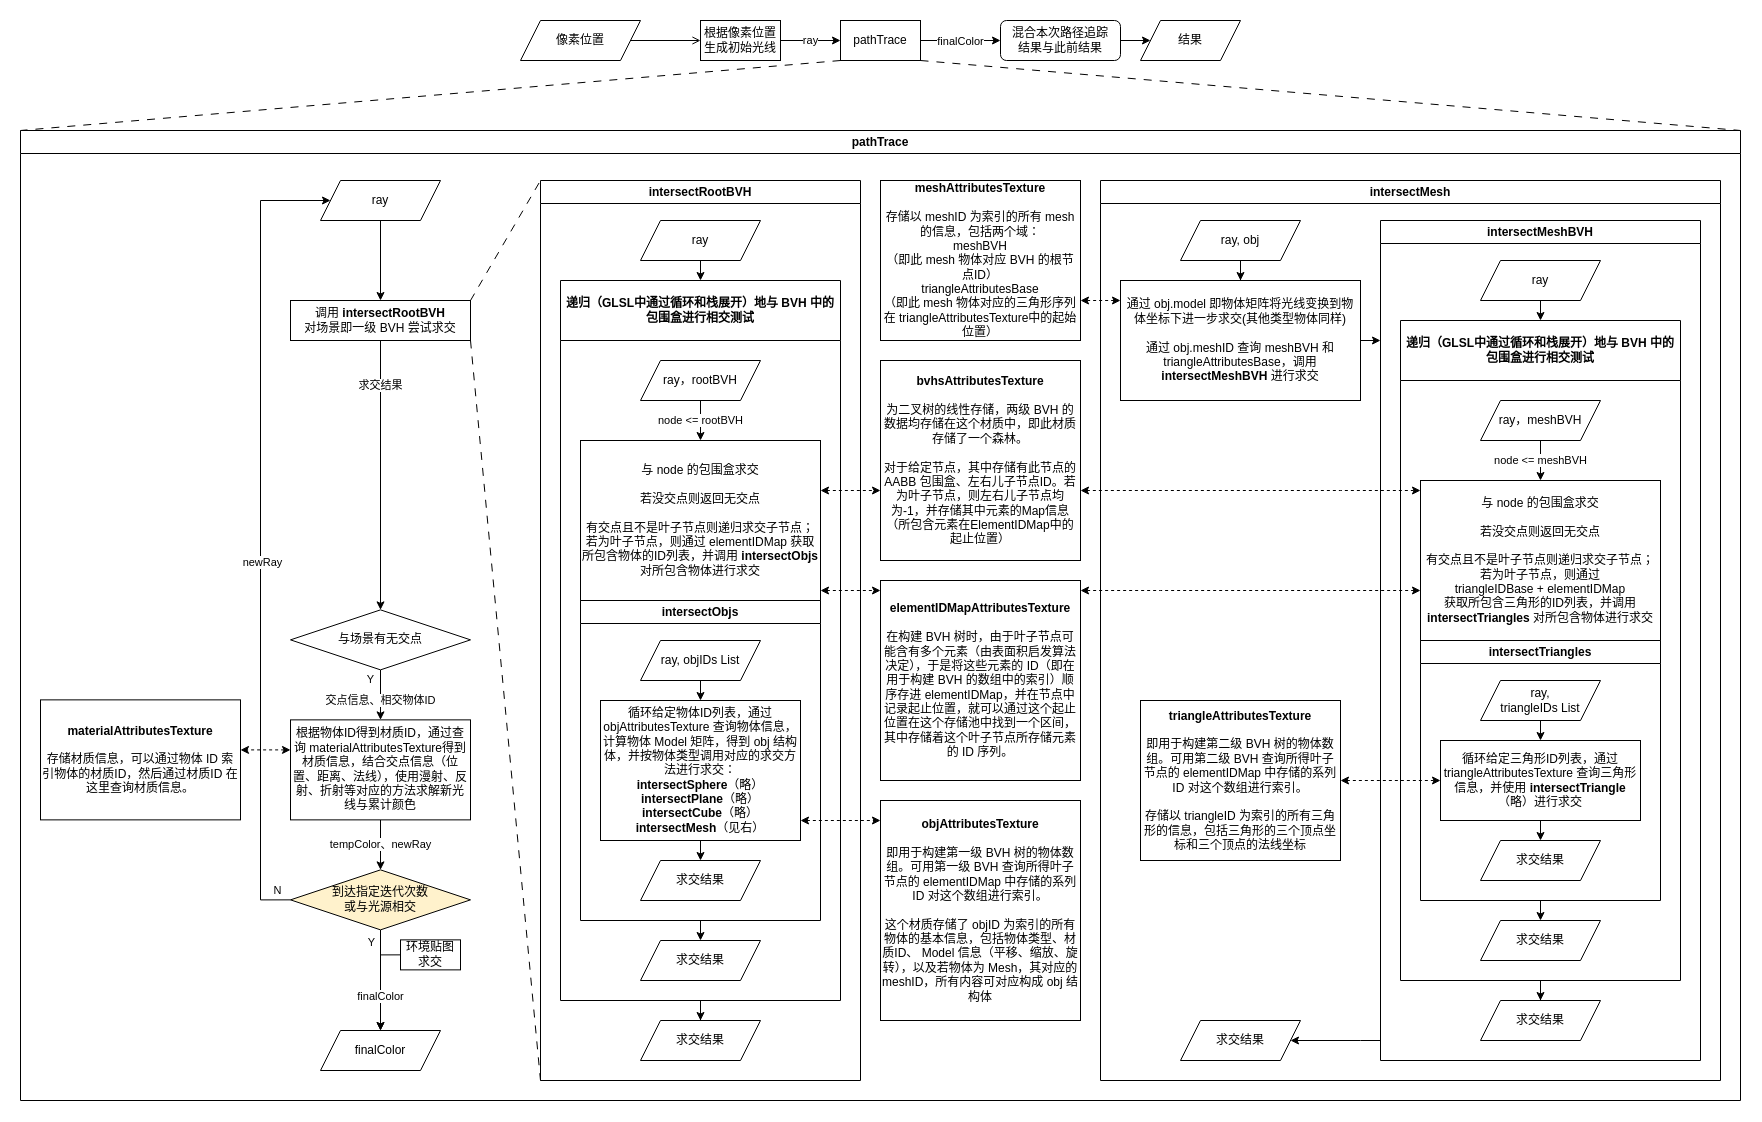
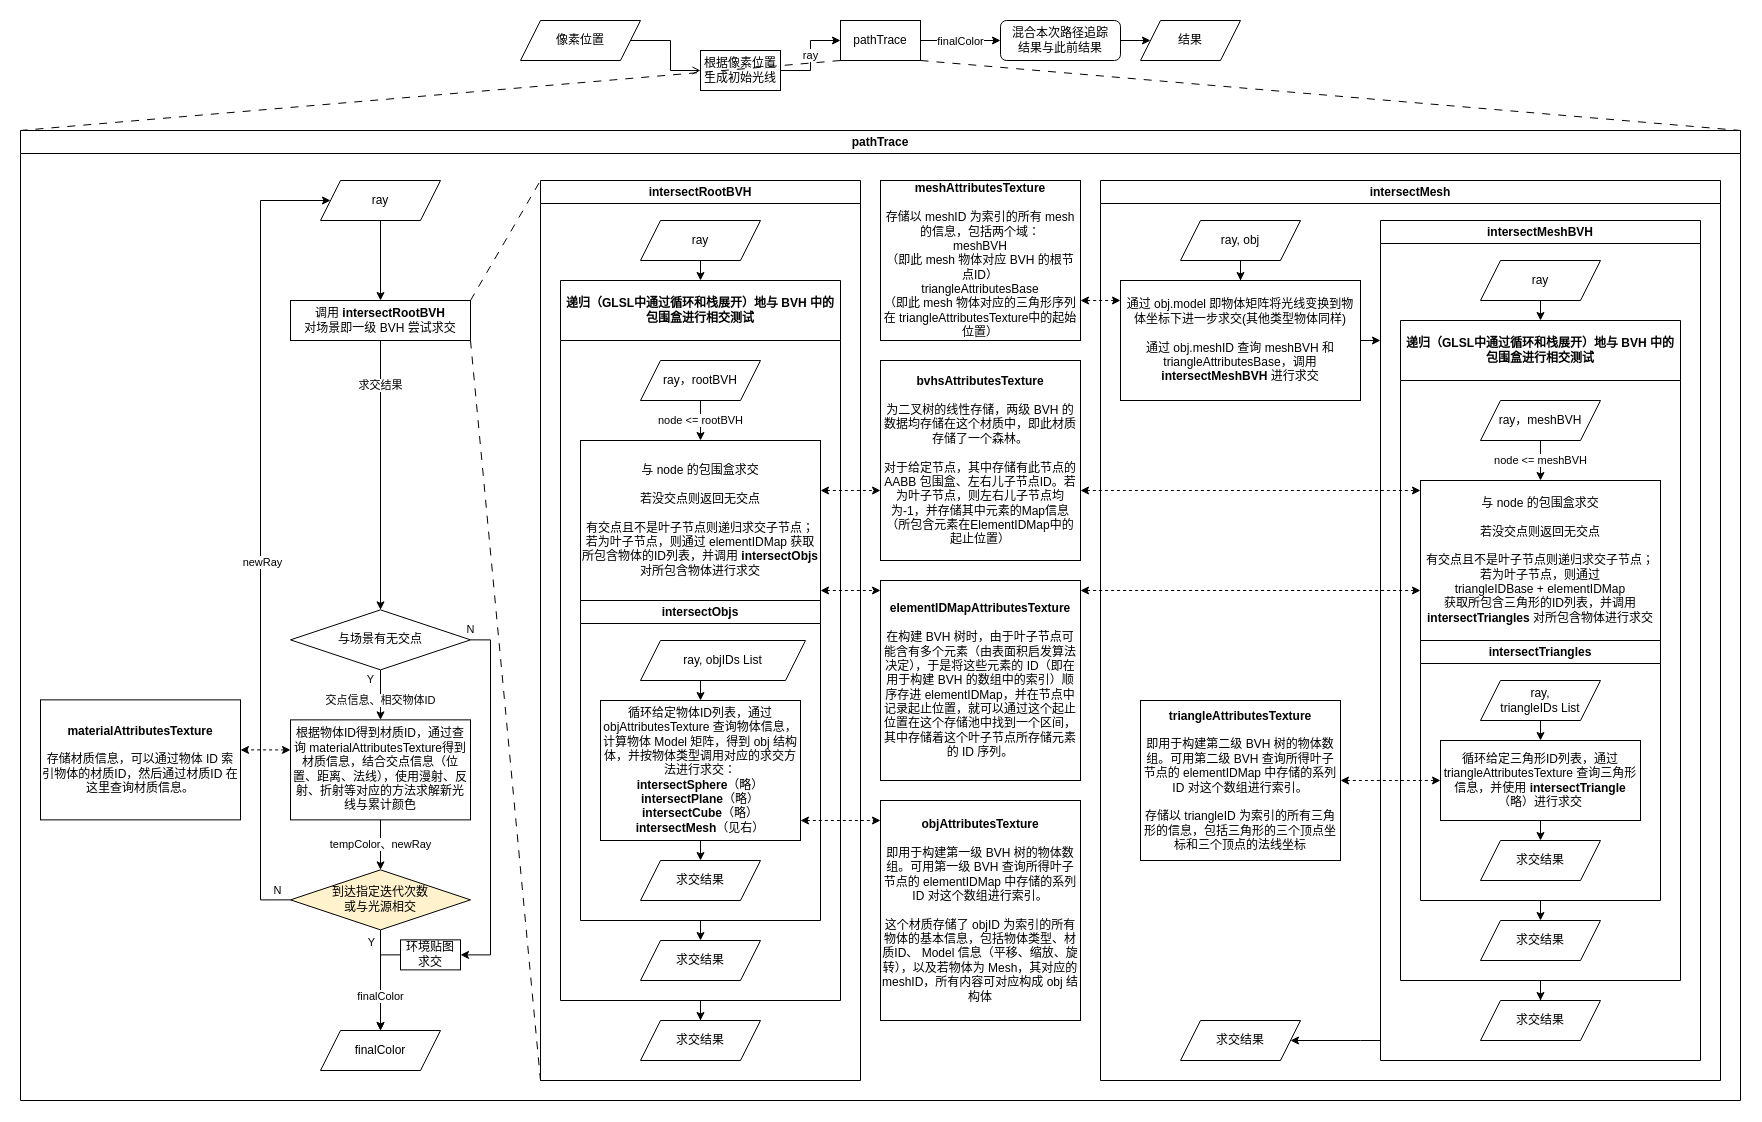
(741, 41) -> (741, 71)
(701, 661) -> (723, 661)
none -> (491, 799)
